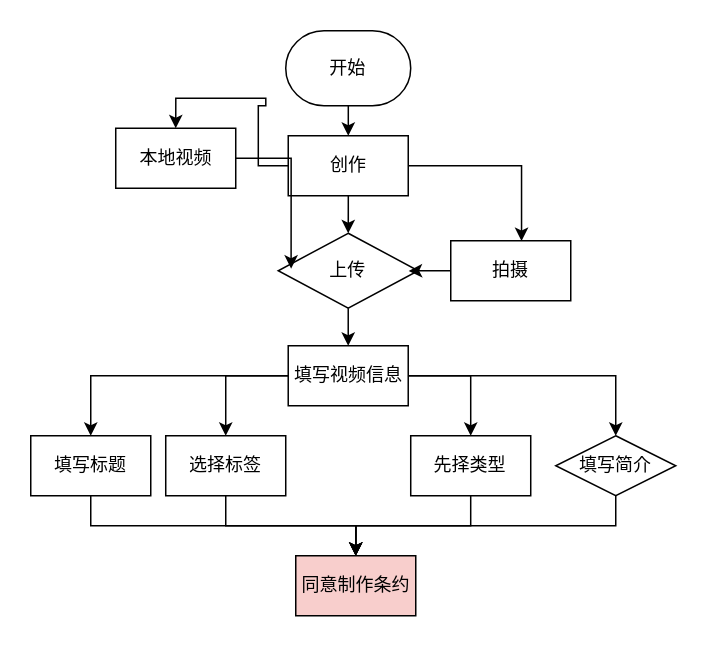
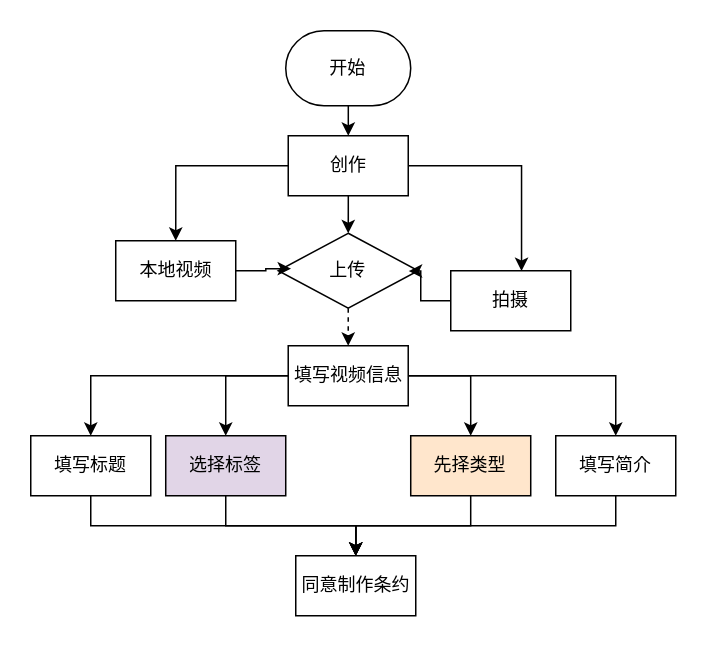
(176, 158) -> (176, 271)
(511, 271) -> (511, 301)
(348, 324) -> (348, 324)
(226, 466) -> (226, 466)
(471, 466) -> (471, 466)
(616, 466) -> (616, 466)
(356, 586) -> (356, 586)
